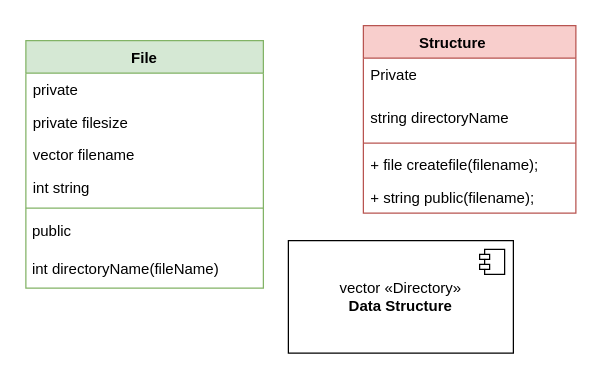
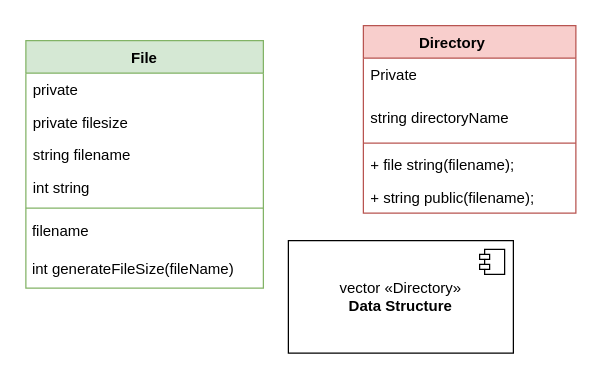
(469, 43) -> (469, 43)
(90, 156) -> (88, 156)
(471, 175) -> (456, 166)
(49, 232) -> (58, 232)
(132, 269) -> (140, 269)
